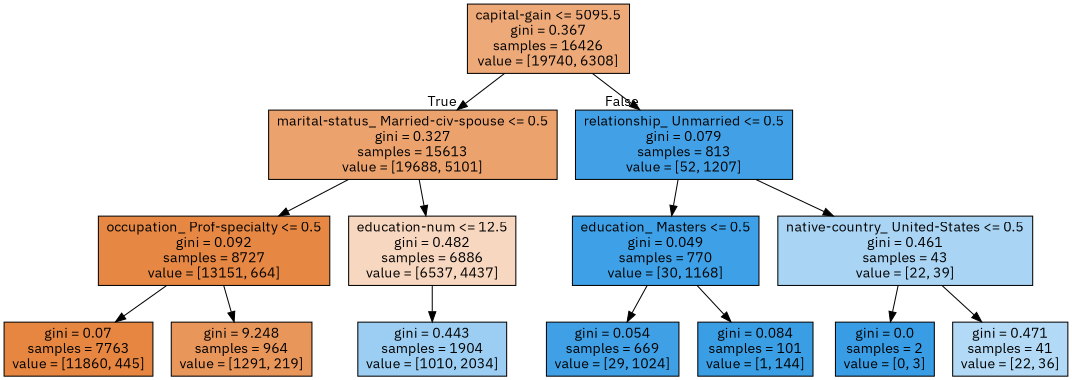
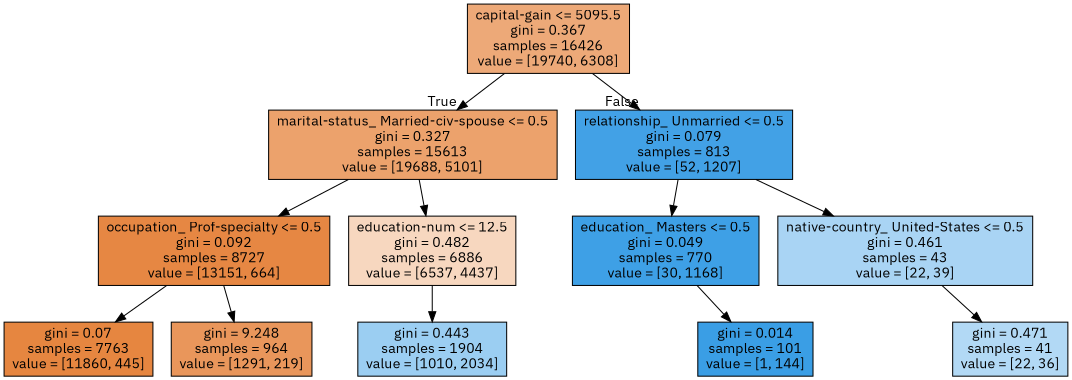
(613, 349) -> none
(755, 349) -> (755, 349)
(885, 349) -> none
